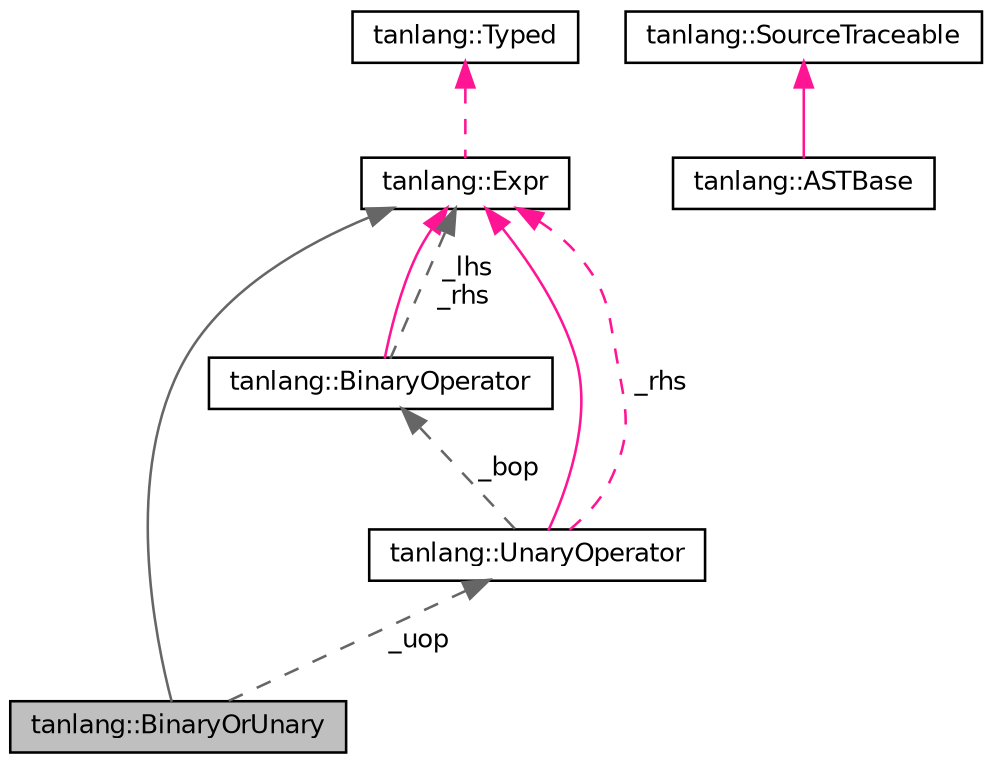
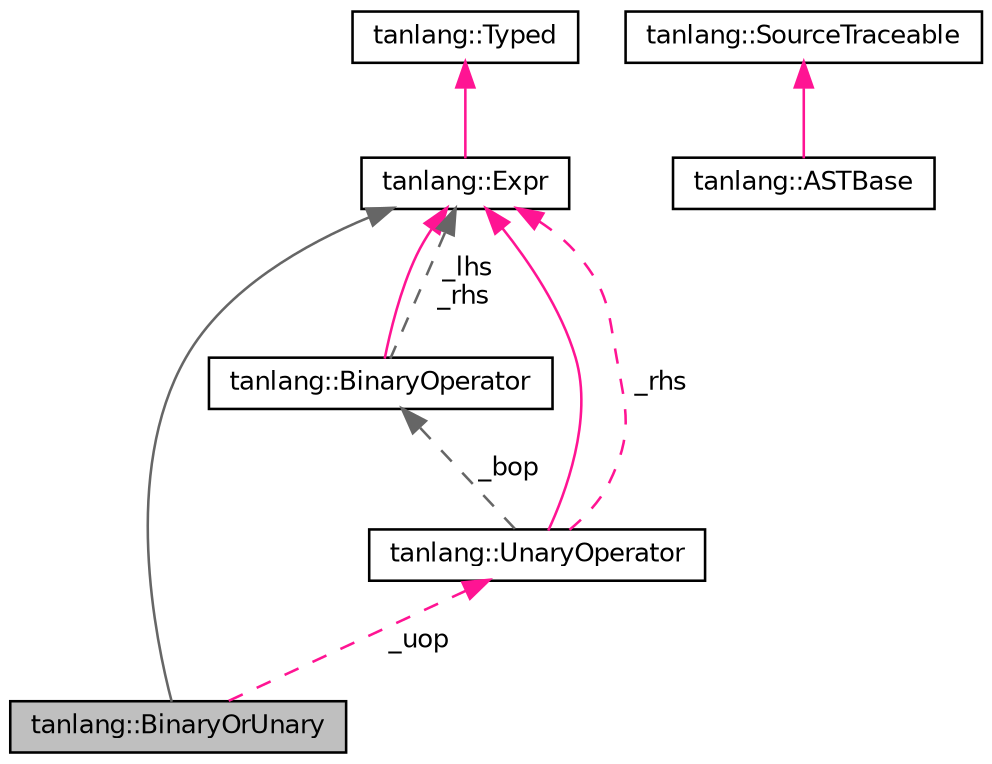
(465, 123) -> (465, 123)
(346, 646) -> (346, 646)
